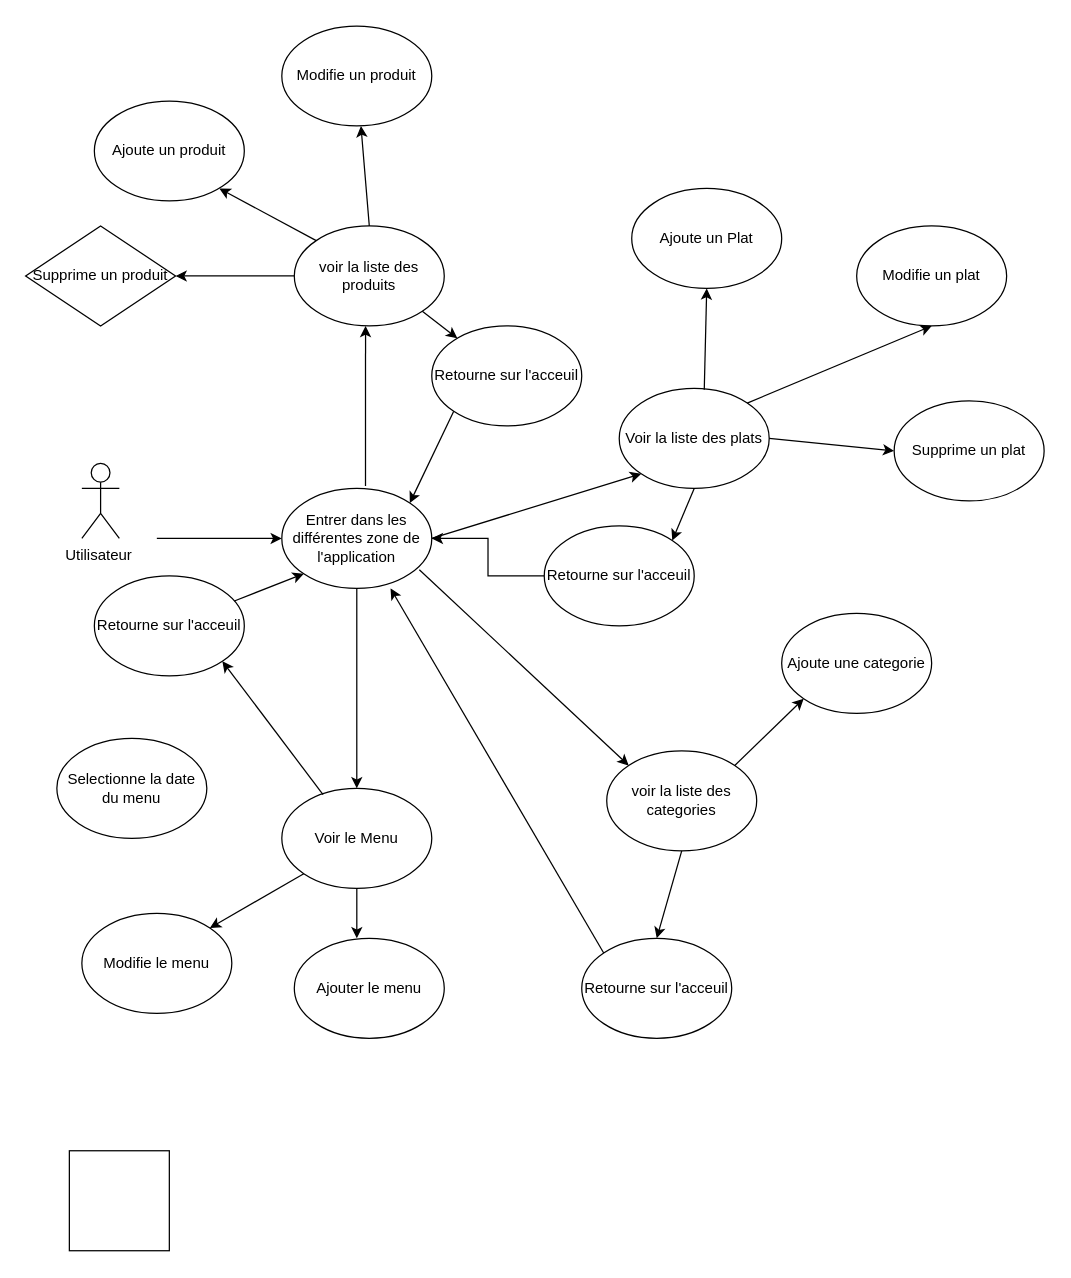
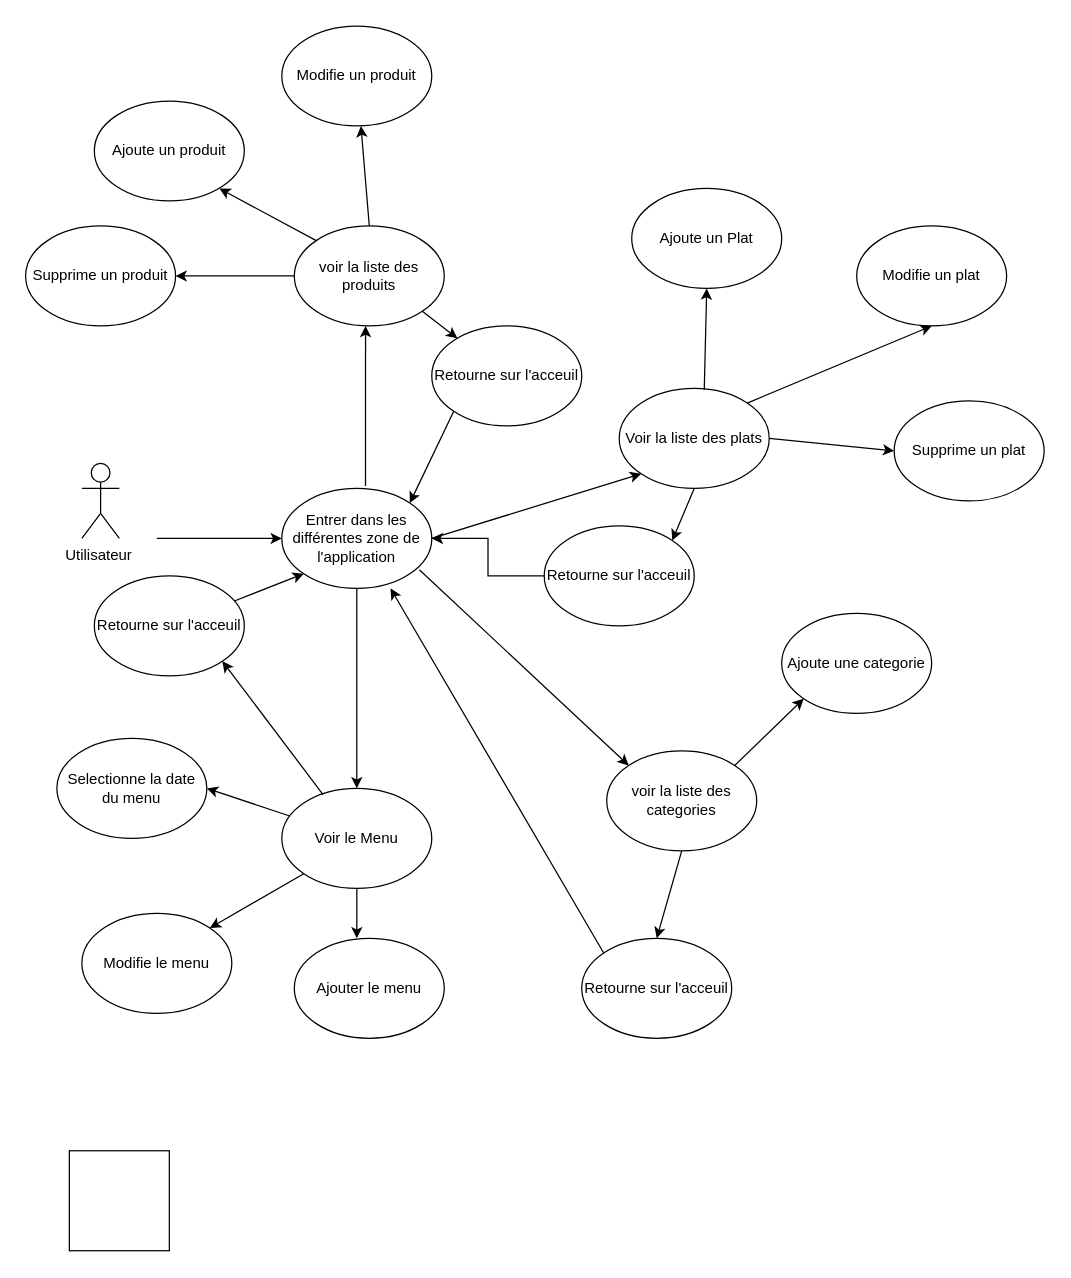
(101, 276) -> (101, 276)
none -> (253, 803)
